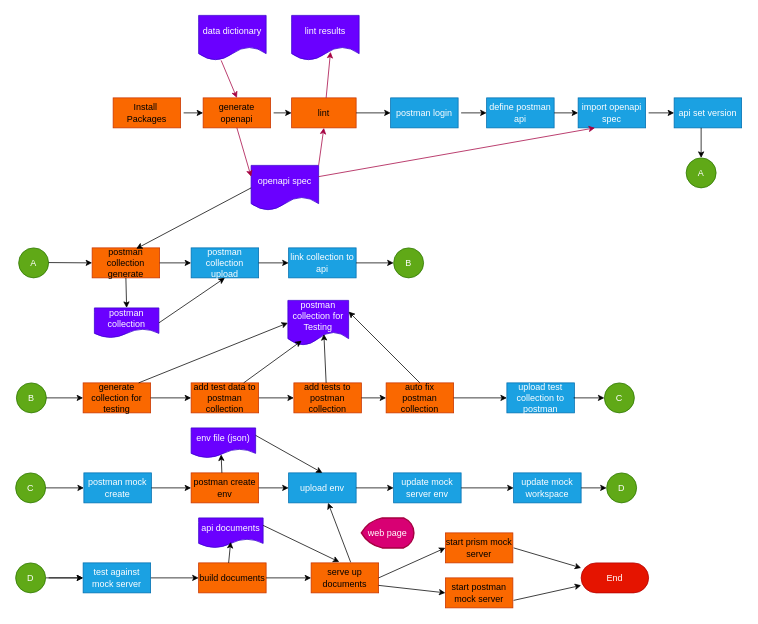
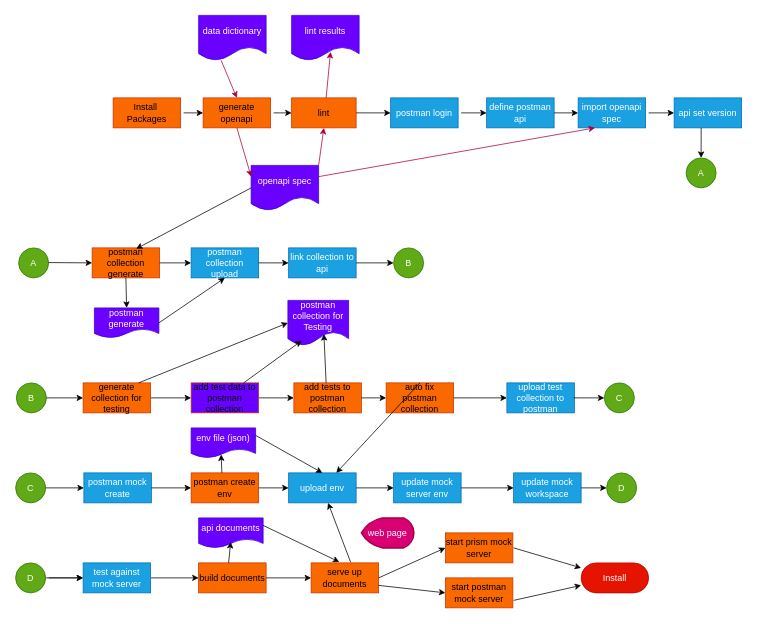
(126, 318) -> (126, 318)
(386, 349) -> (379, 426)
(225, 398) -> (225, 398)
(615, 578) -> (615, 578)
